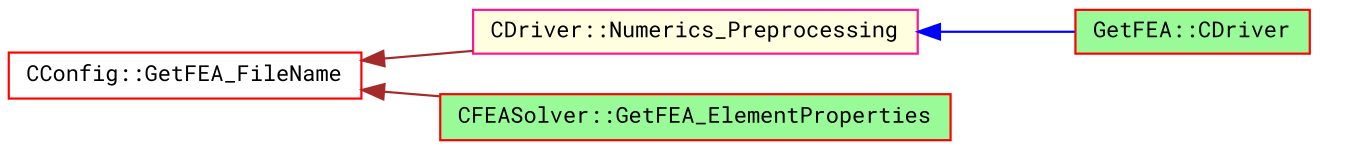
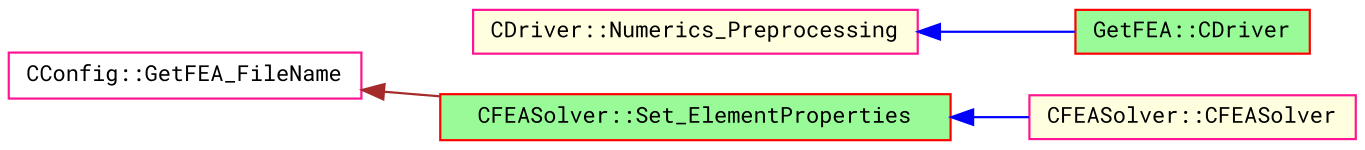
(428, 55) -> none
(185, 76) -> (185, 76)
(695, 117) -> (695, 117)
none -> (1193, 117)
